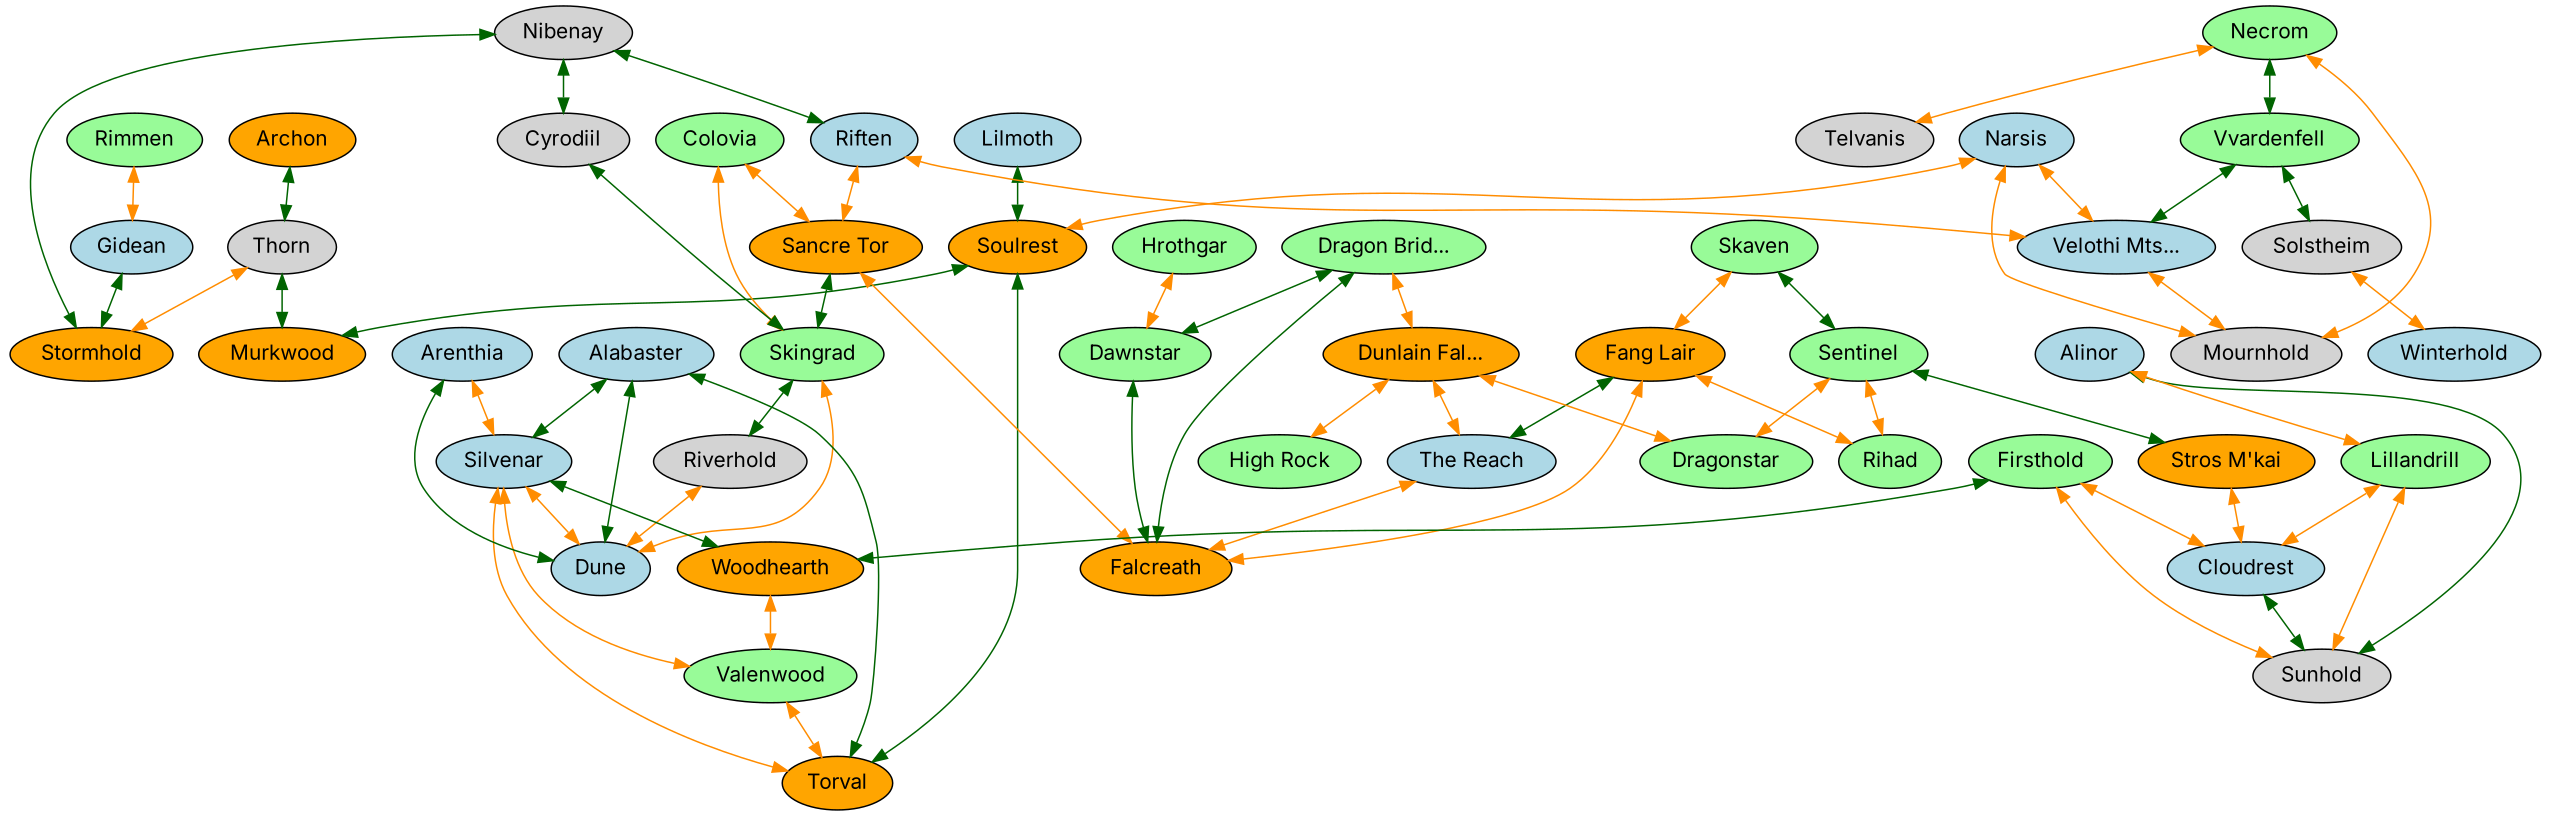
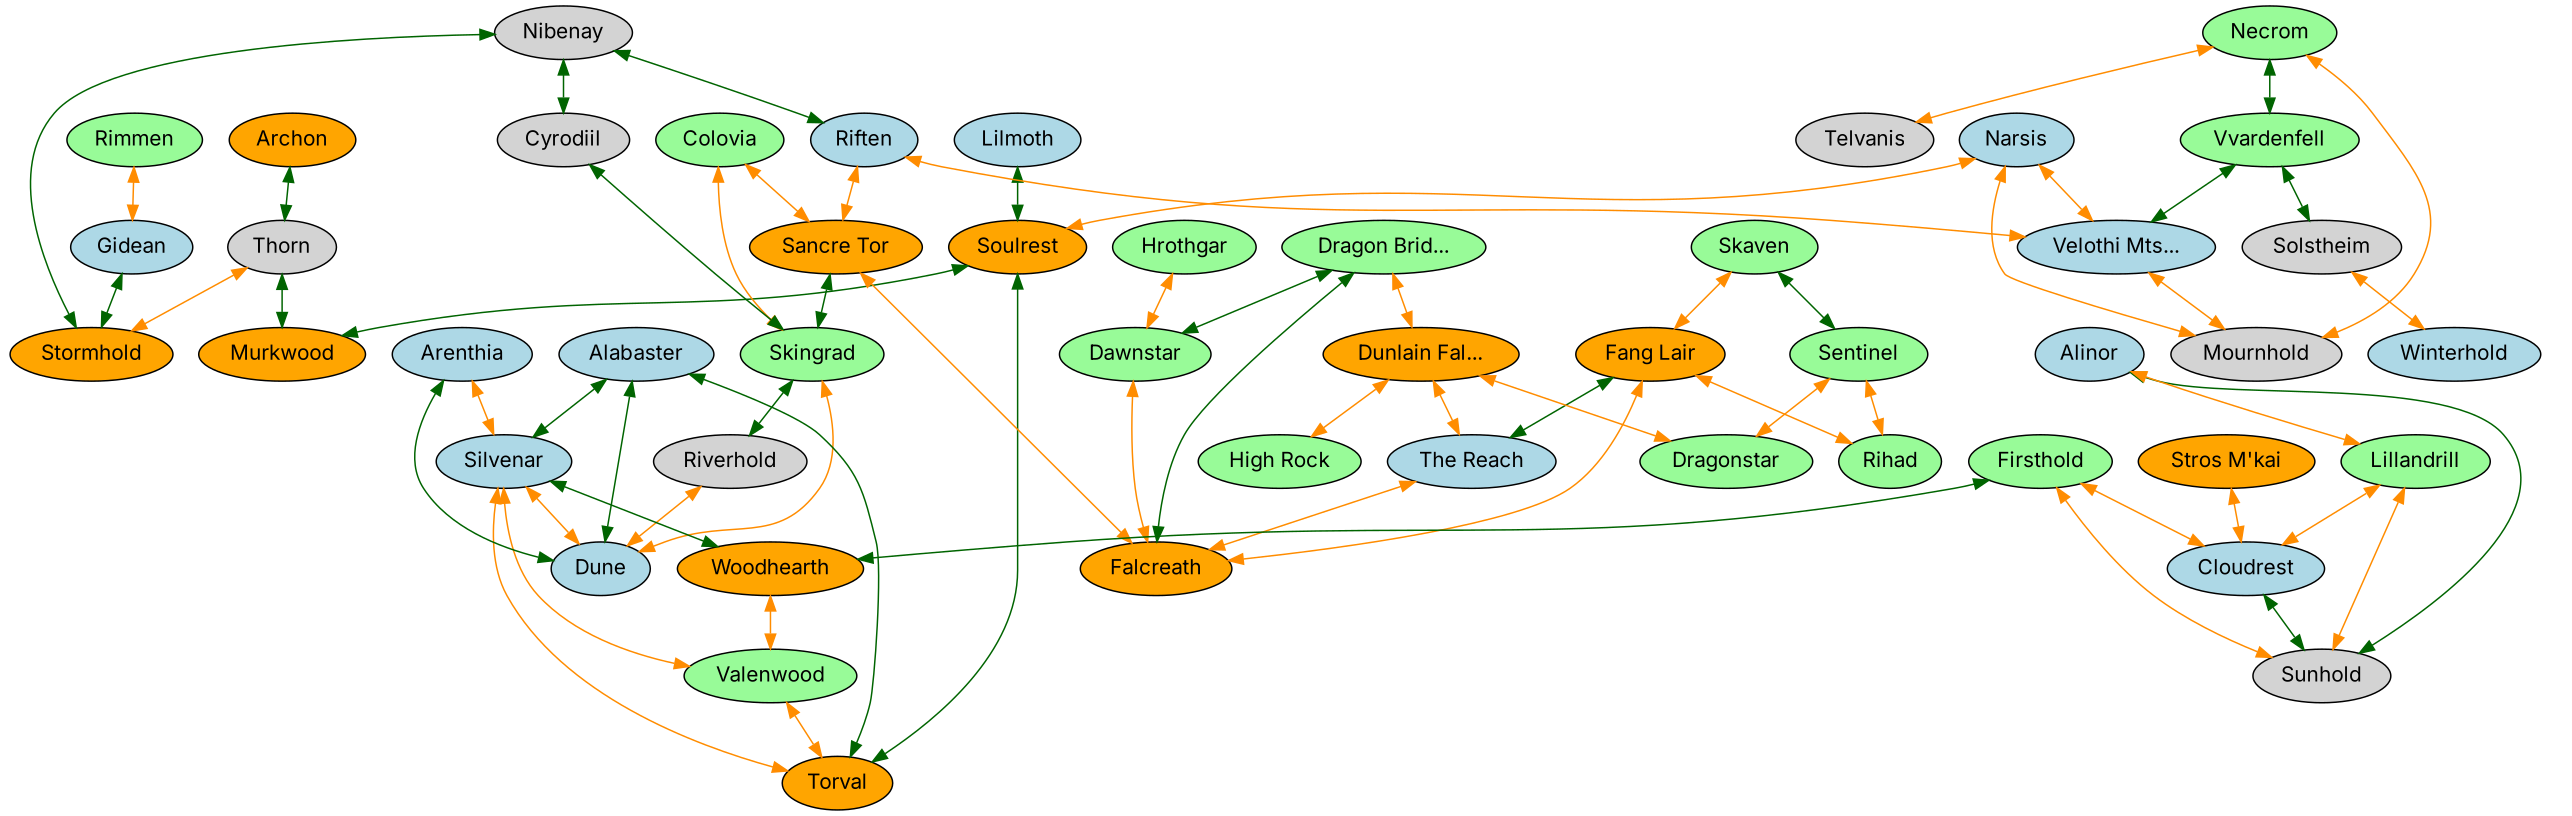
(2039, 407) -> none
(1133, 463) -> (1133, 463)
